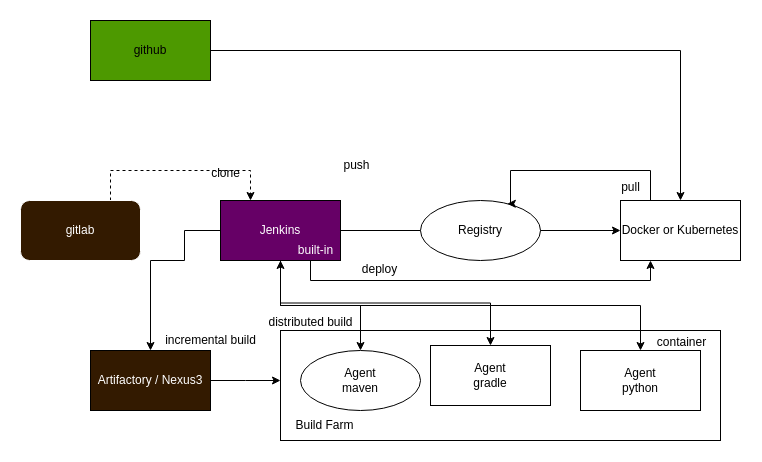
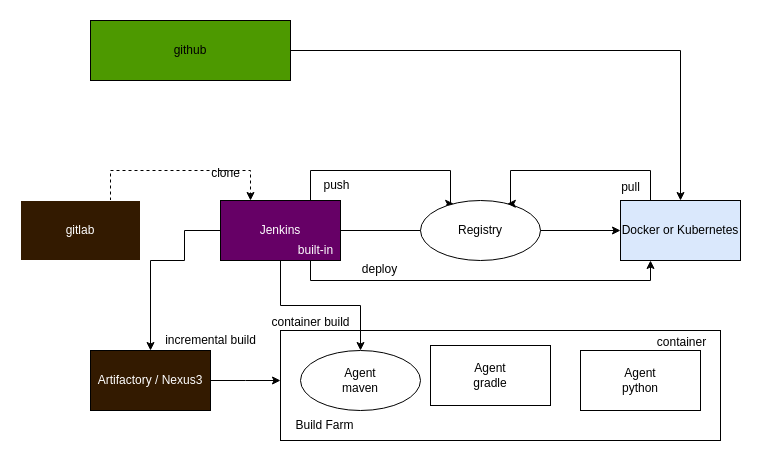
(151, 51) -> (191, 51)
(357, 166) -> (337, 186)
none -> (384, 171)
(81, 231) -> (81, 231)
(681, 231) -> (681, 231)
(404, 303) -> none
(520, 306) -> none
(311, 323) -> (311, 323)
